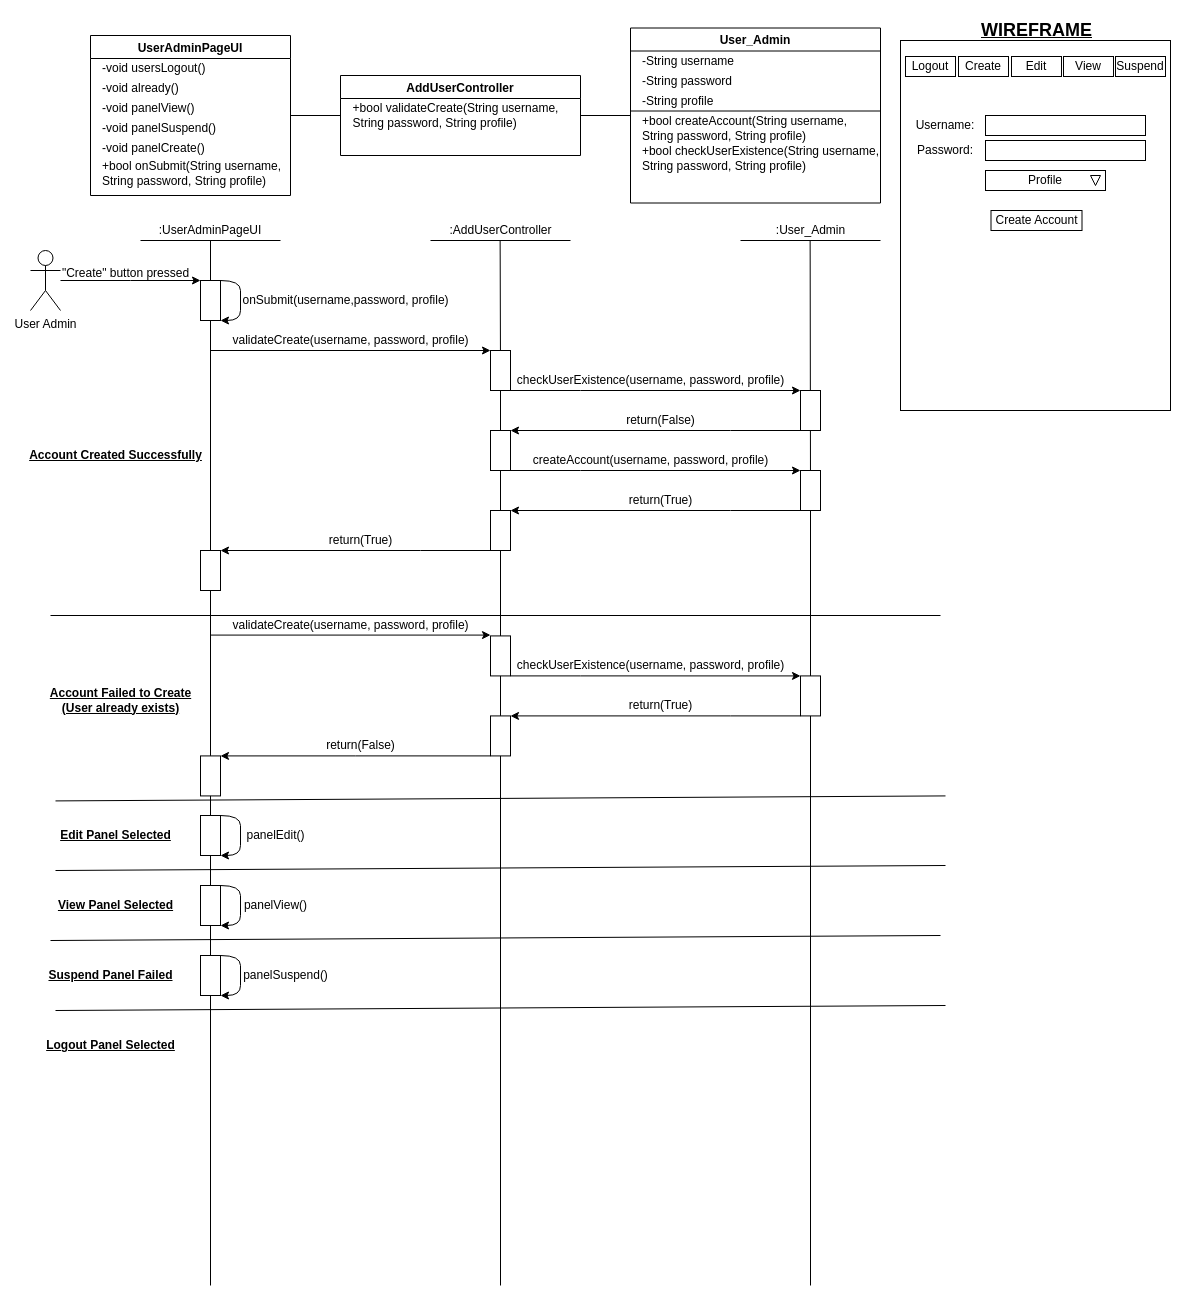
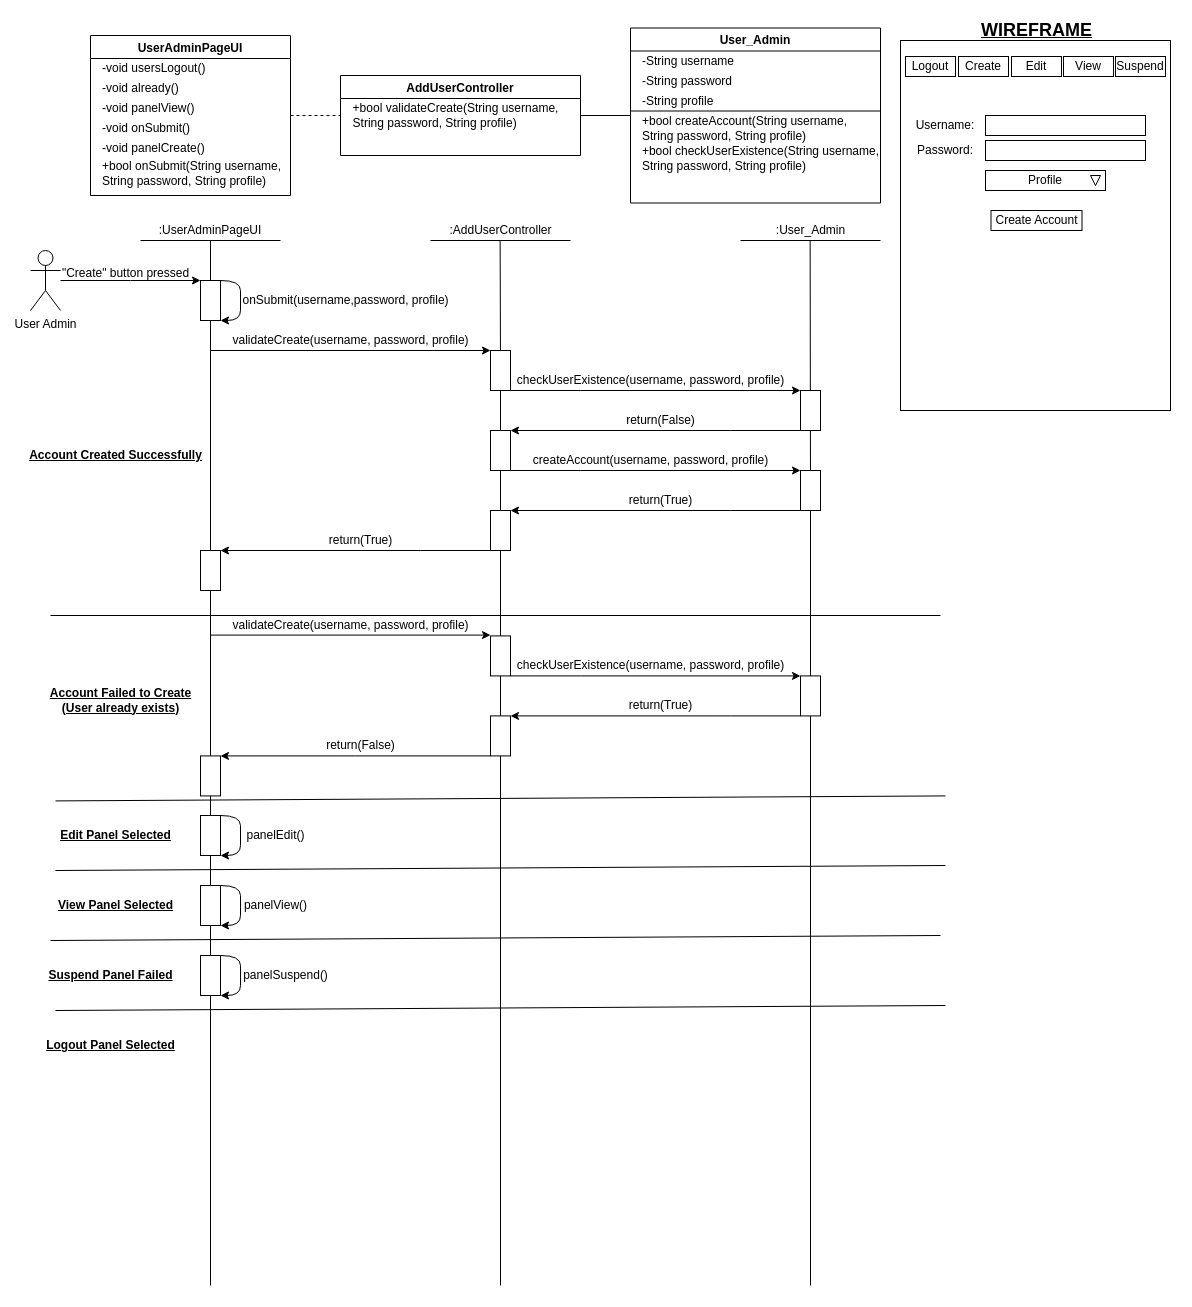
(315, 116) -> (315, 116)
(165, 129) -> (152, 129)
